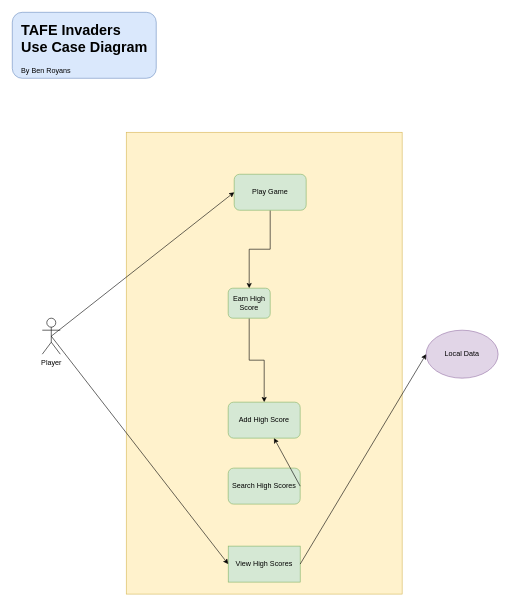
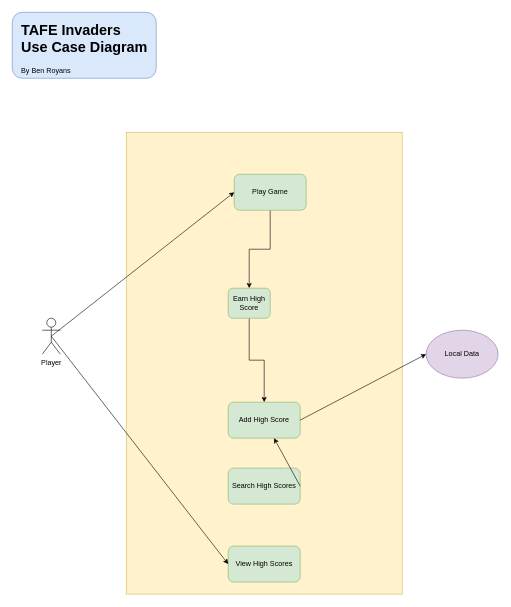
none -> (361, 389)
(362, 461) -> none
(264, 564) -> (264, 564)
